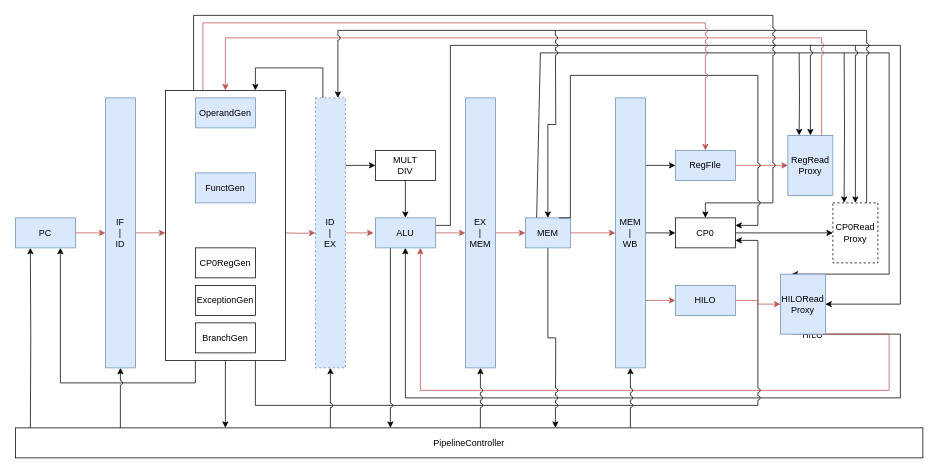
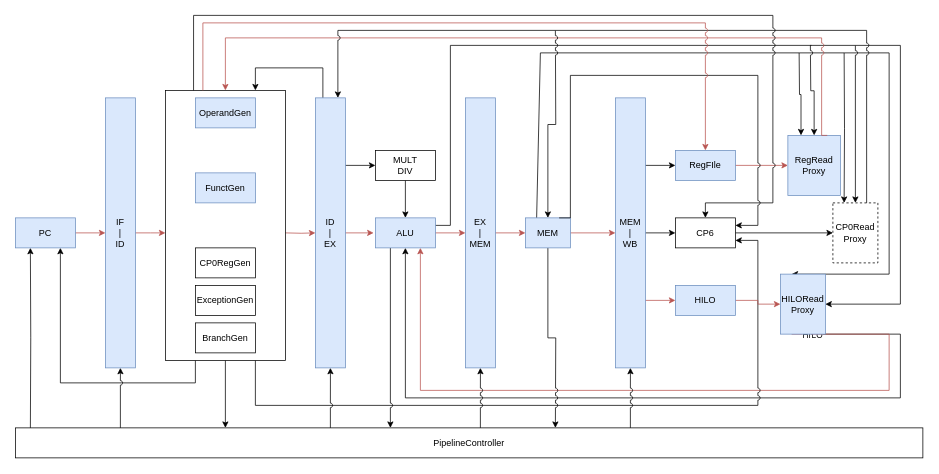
(810, 165) -> (814, 165)
(330, 233) -> (330, 233)
(705, 233) -> (705, 233)
